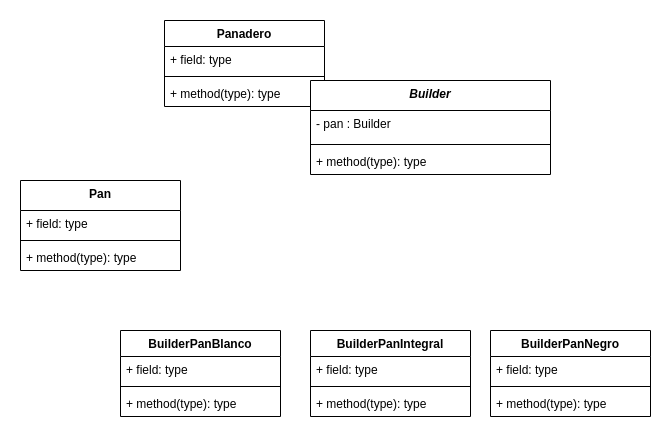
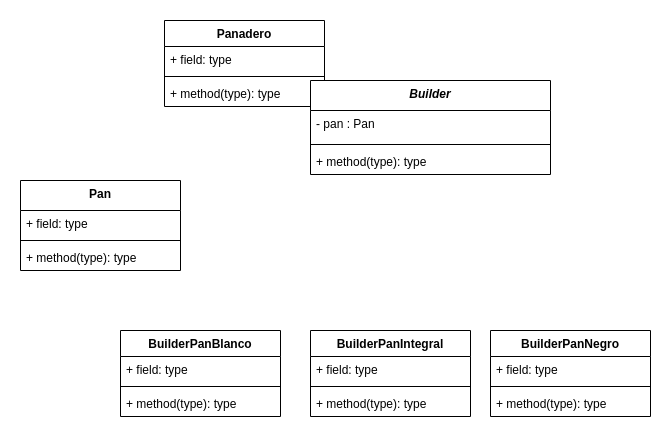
(358, 125) -> (347, 125)
